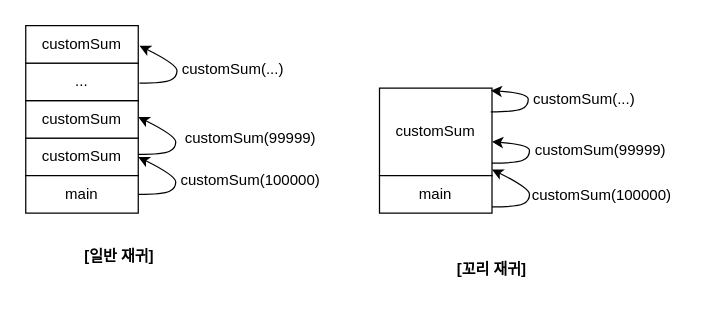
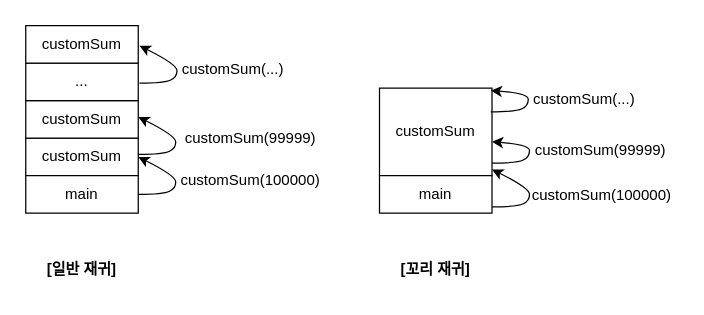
(119, 257) -> (82, 269)
(492, 269) -> (436, 269)
